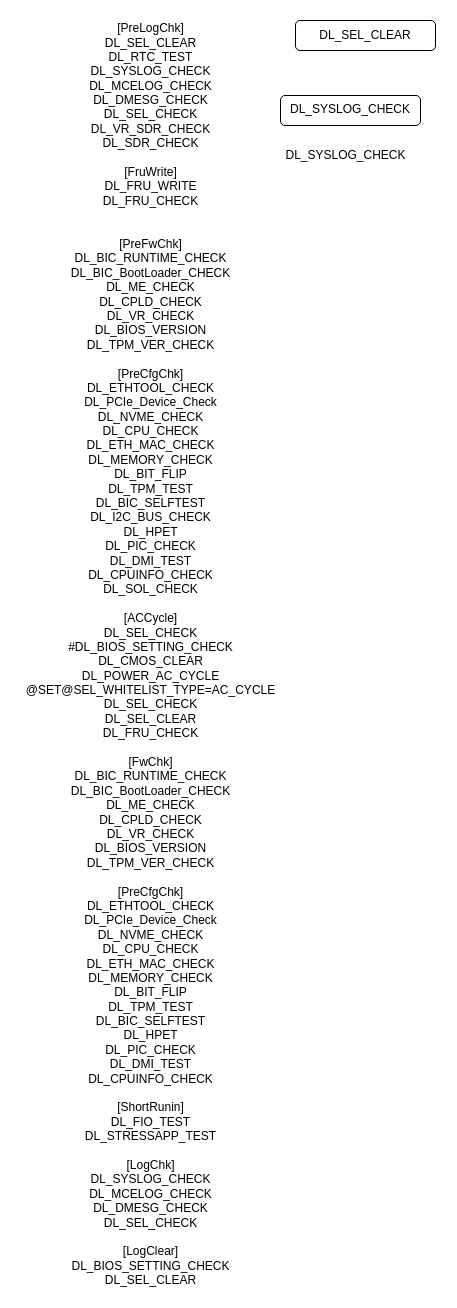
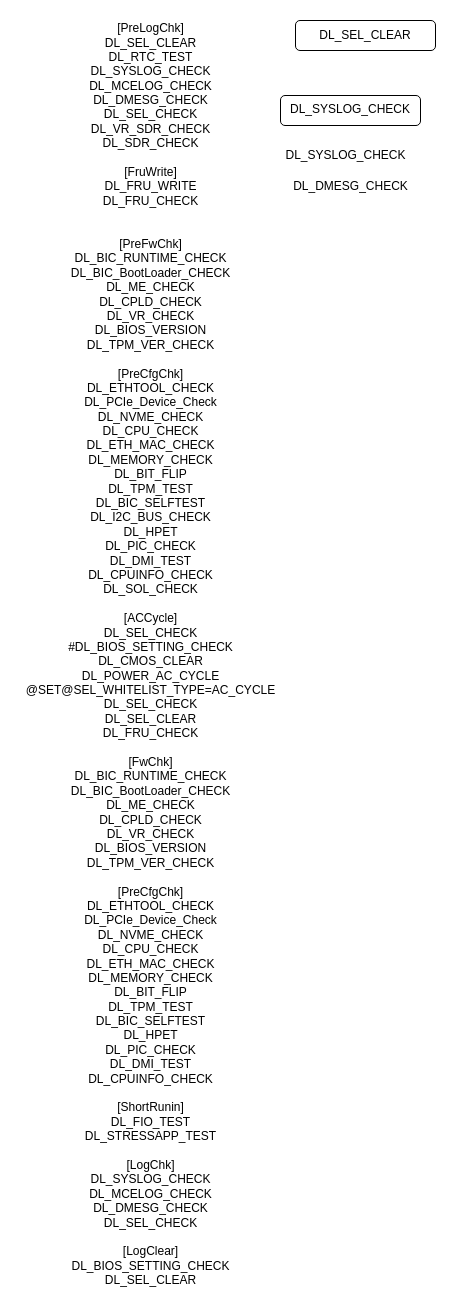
none -> (351, 187)
